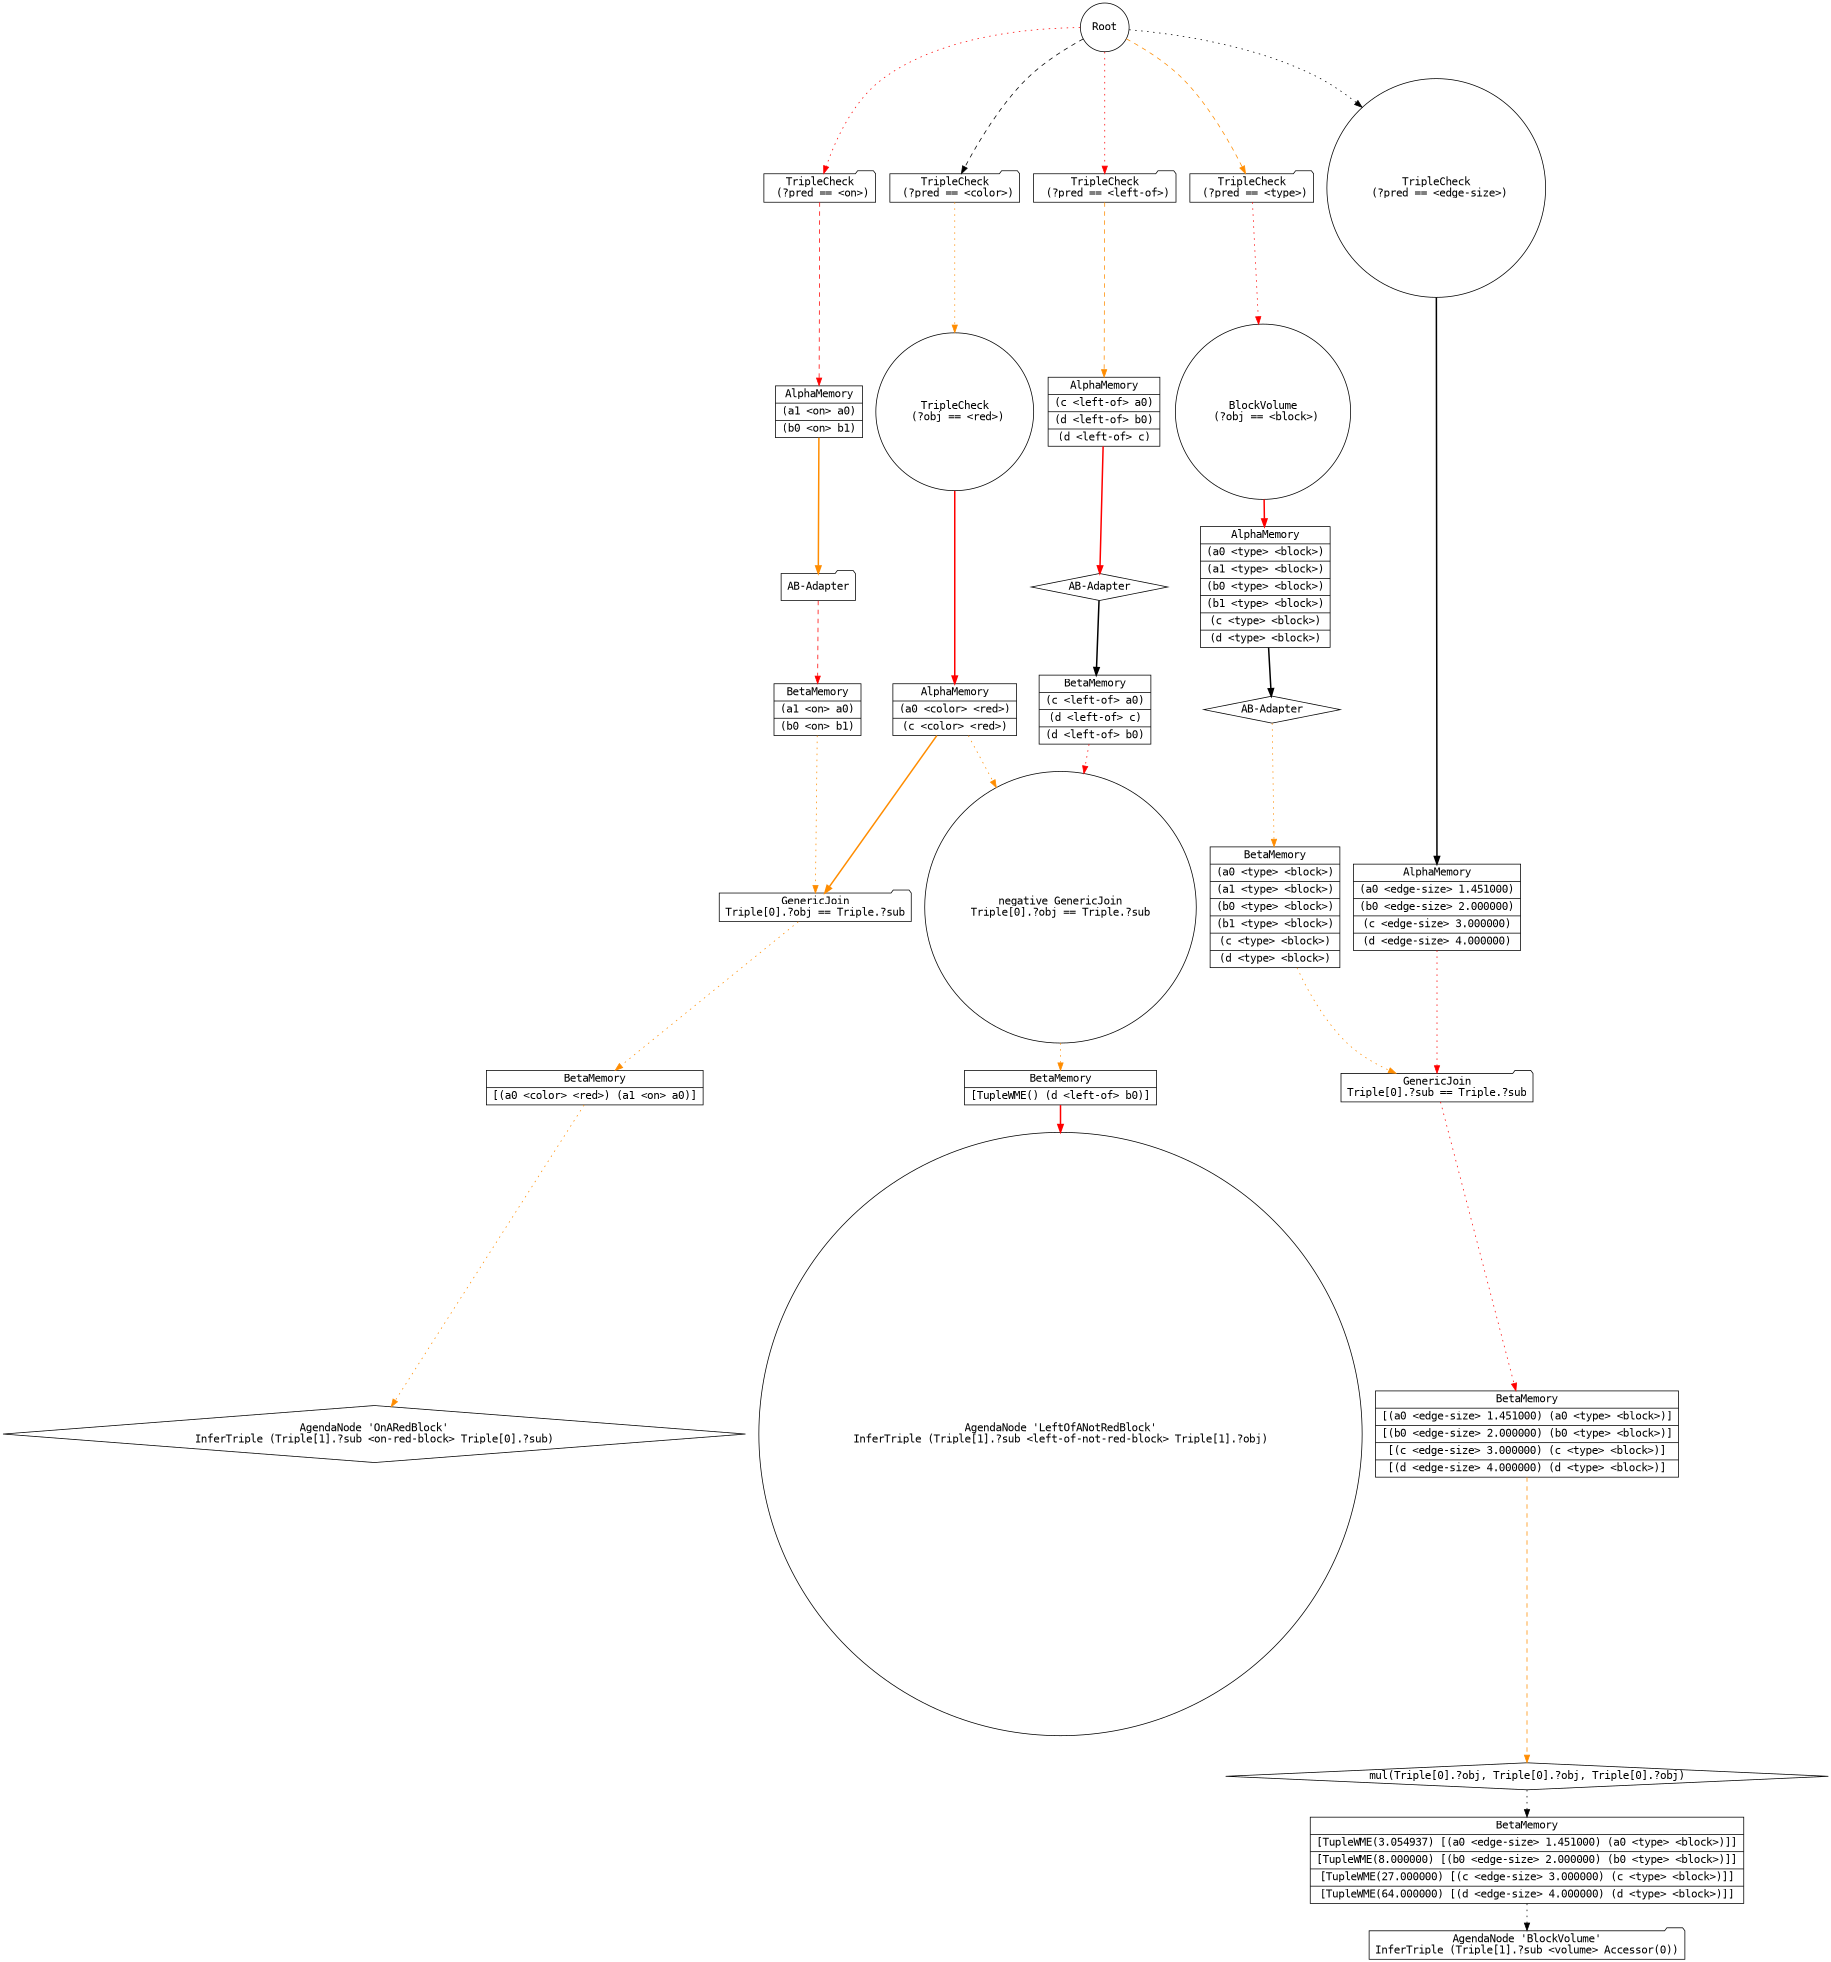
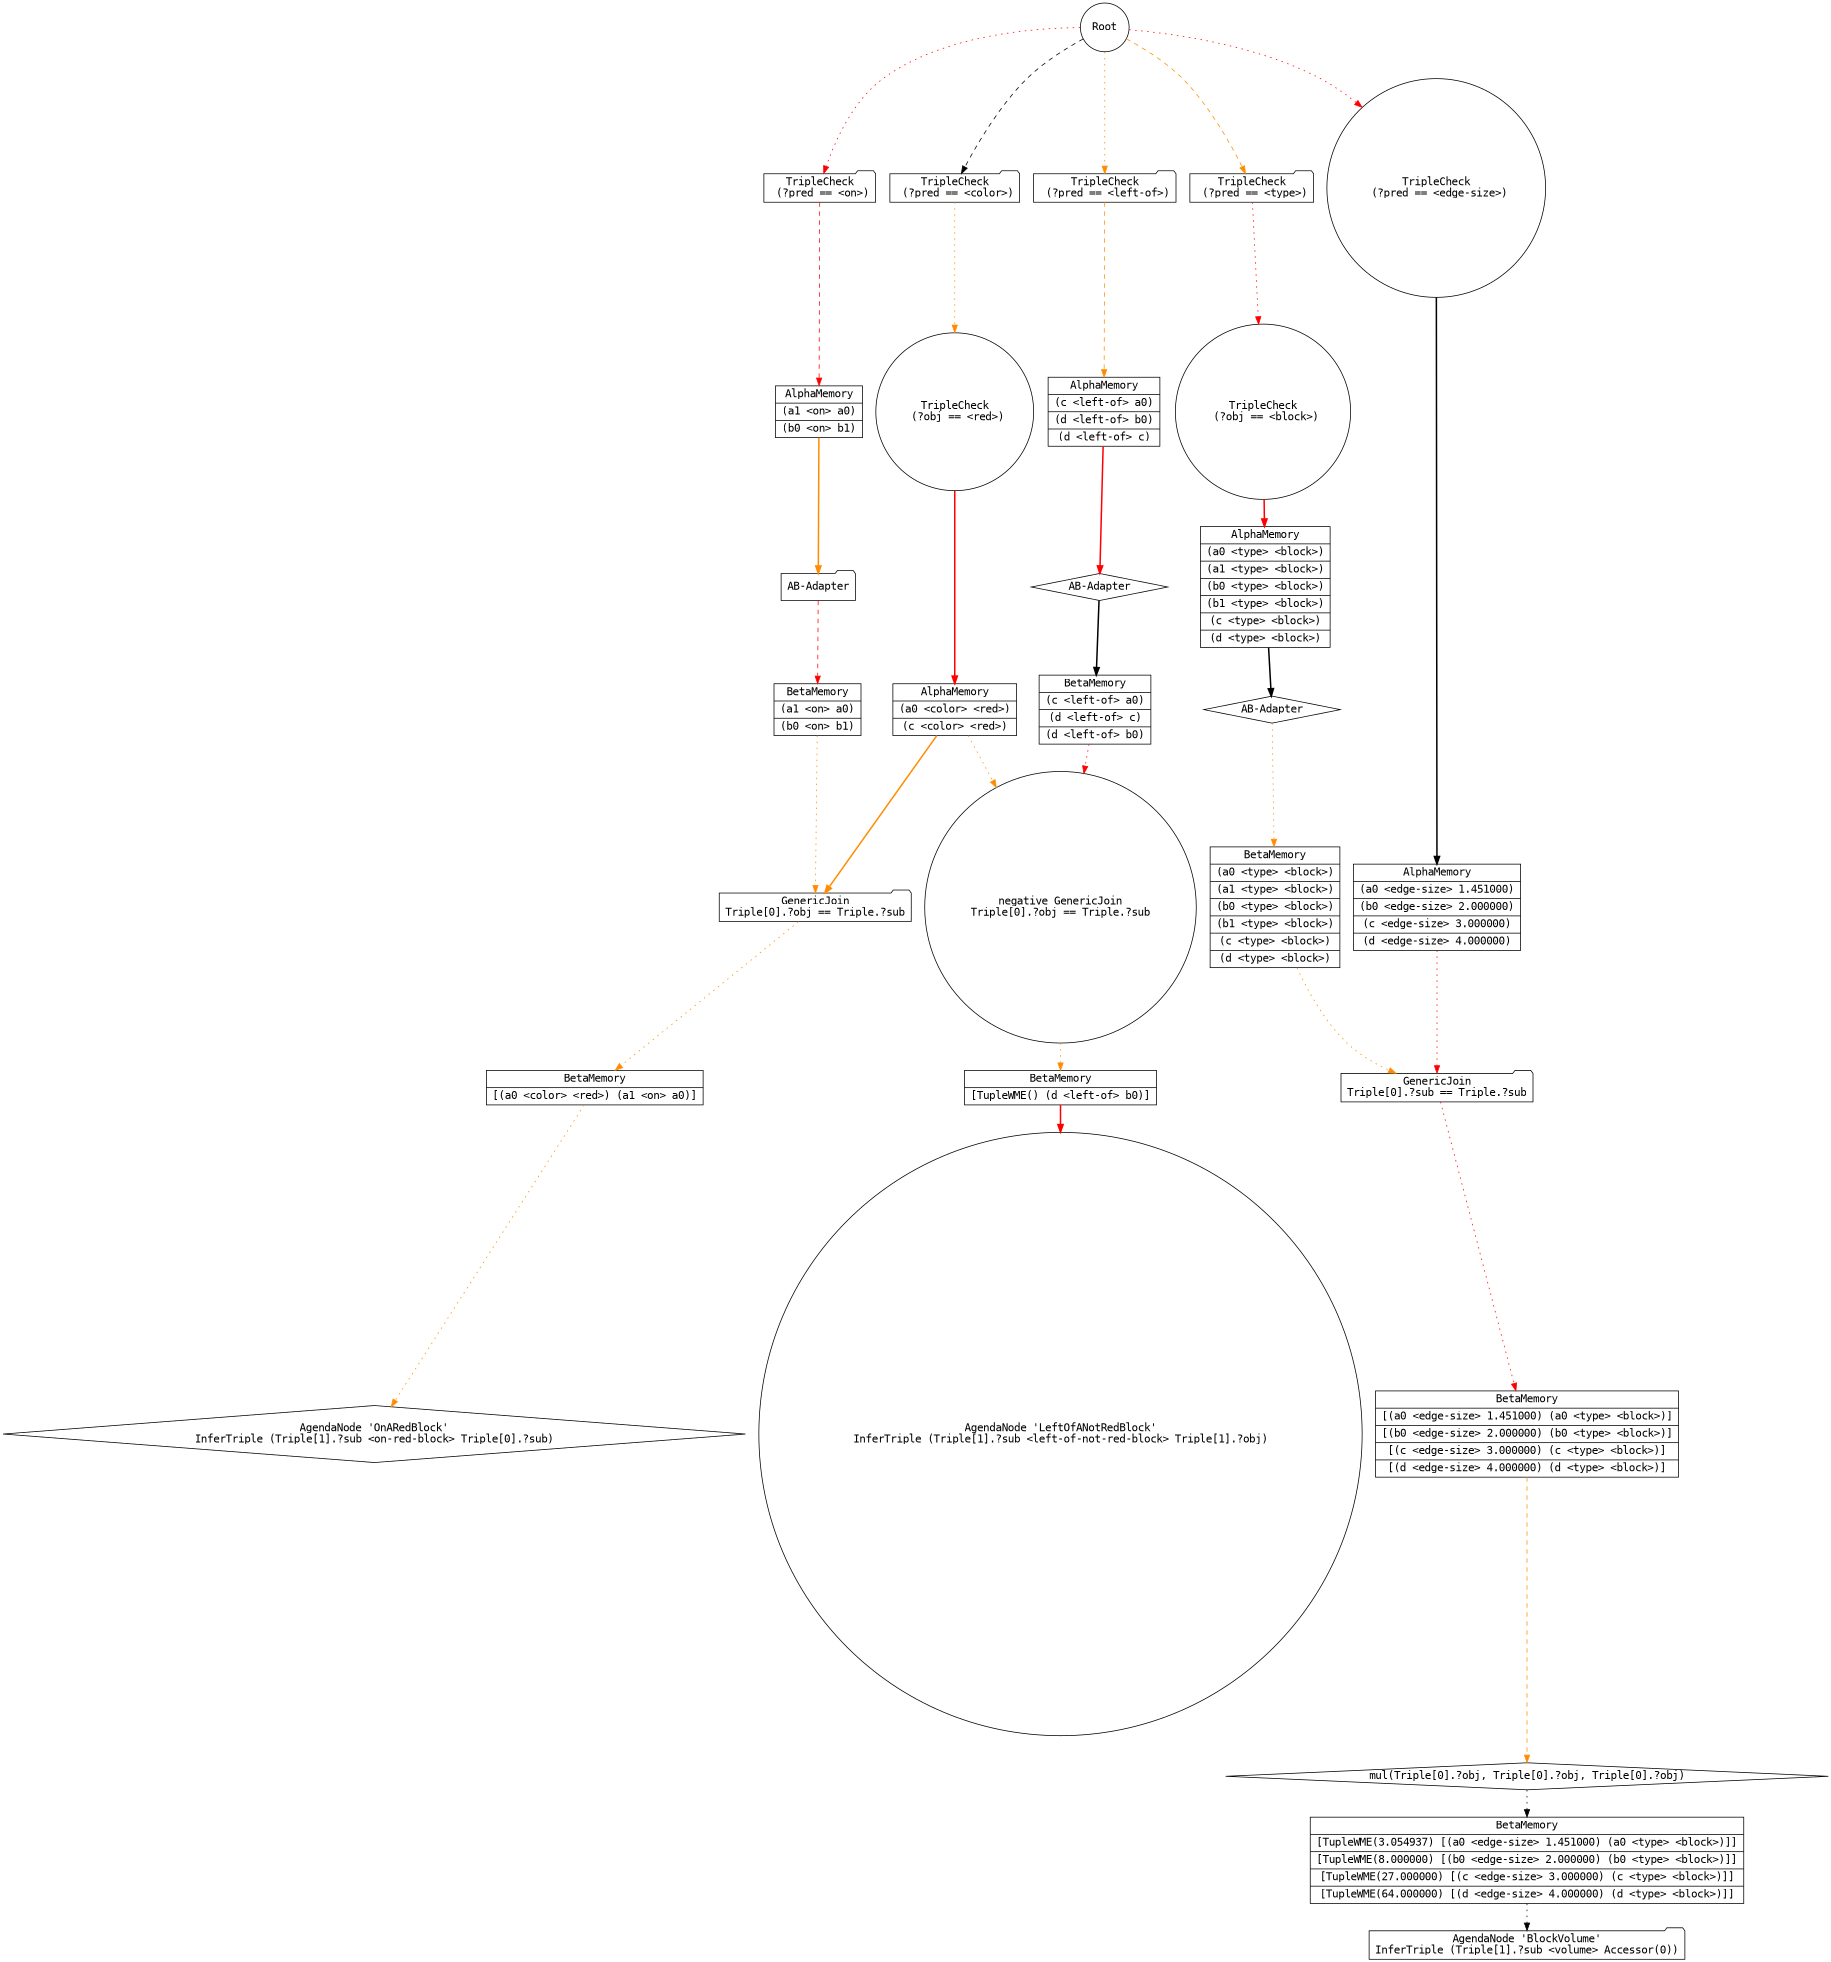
(1248, 51) -> (1248, 51)
(1105, 109) -> (1105, 109)
(1263, 412) -> (1263, 412)
